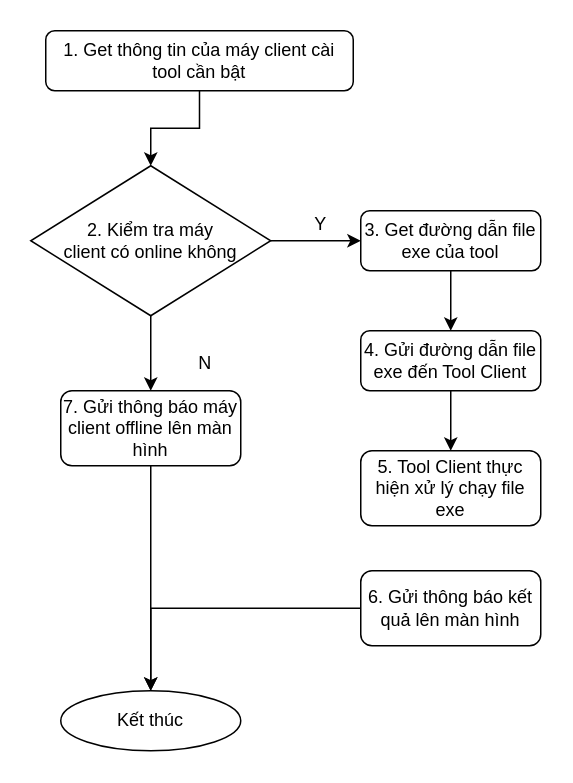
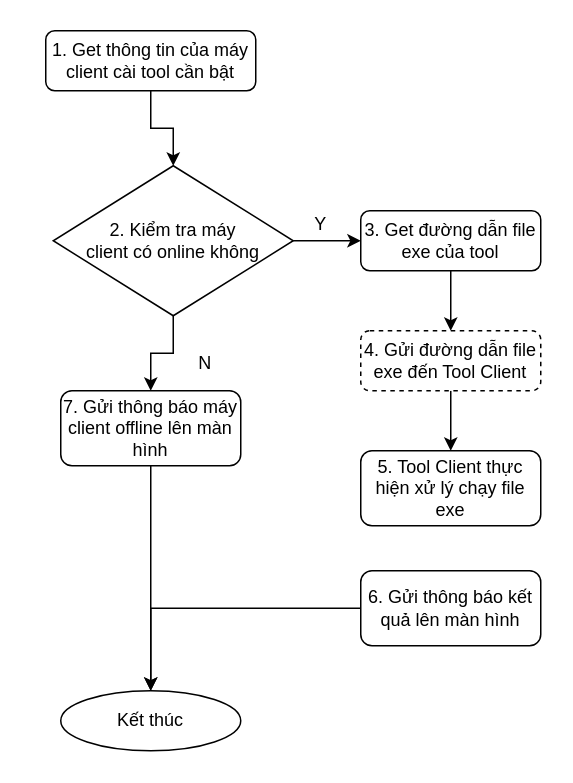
(200, 61) -> (151, 61)
(151, 241) -> (173, 241)
(451, 361) -> (451, 361)
